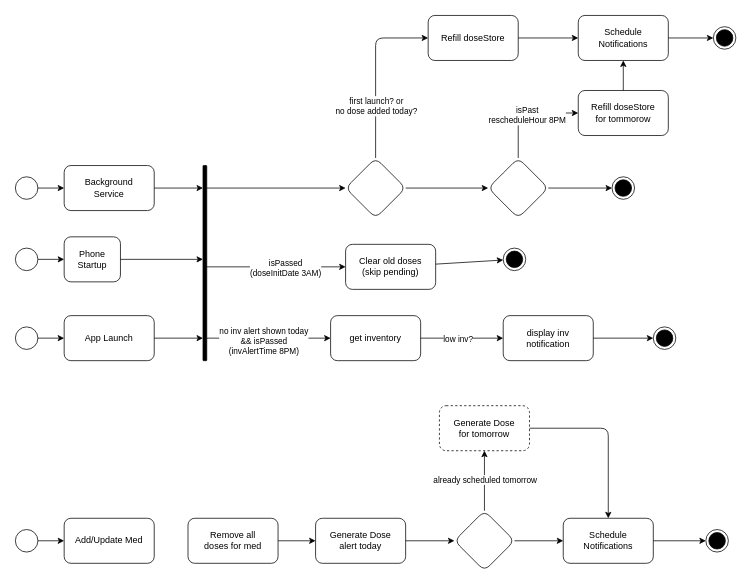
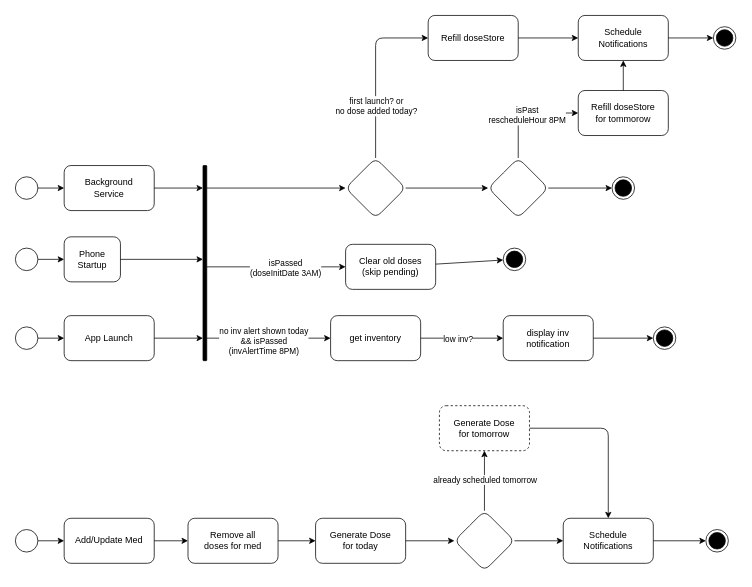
none -> (169, 540)
(360, 540) -> (360, 540)
